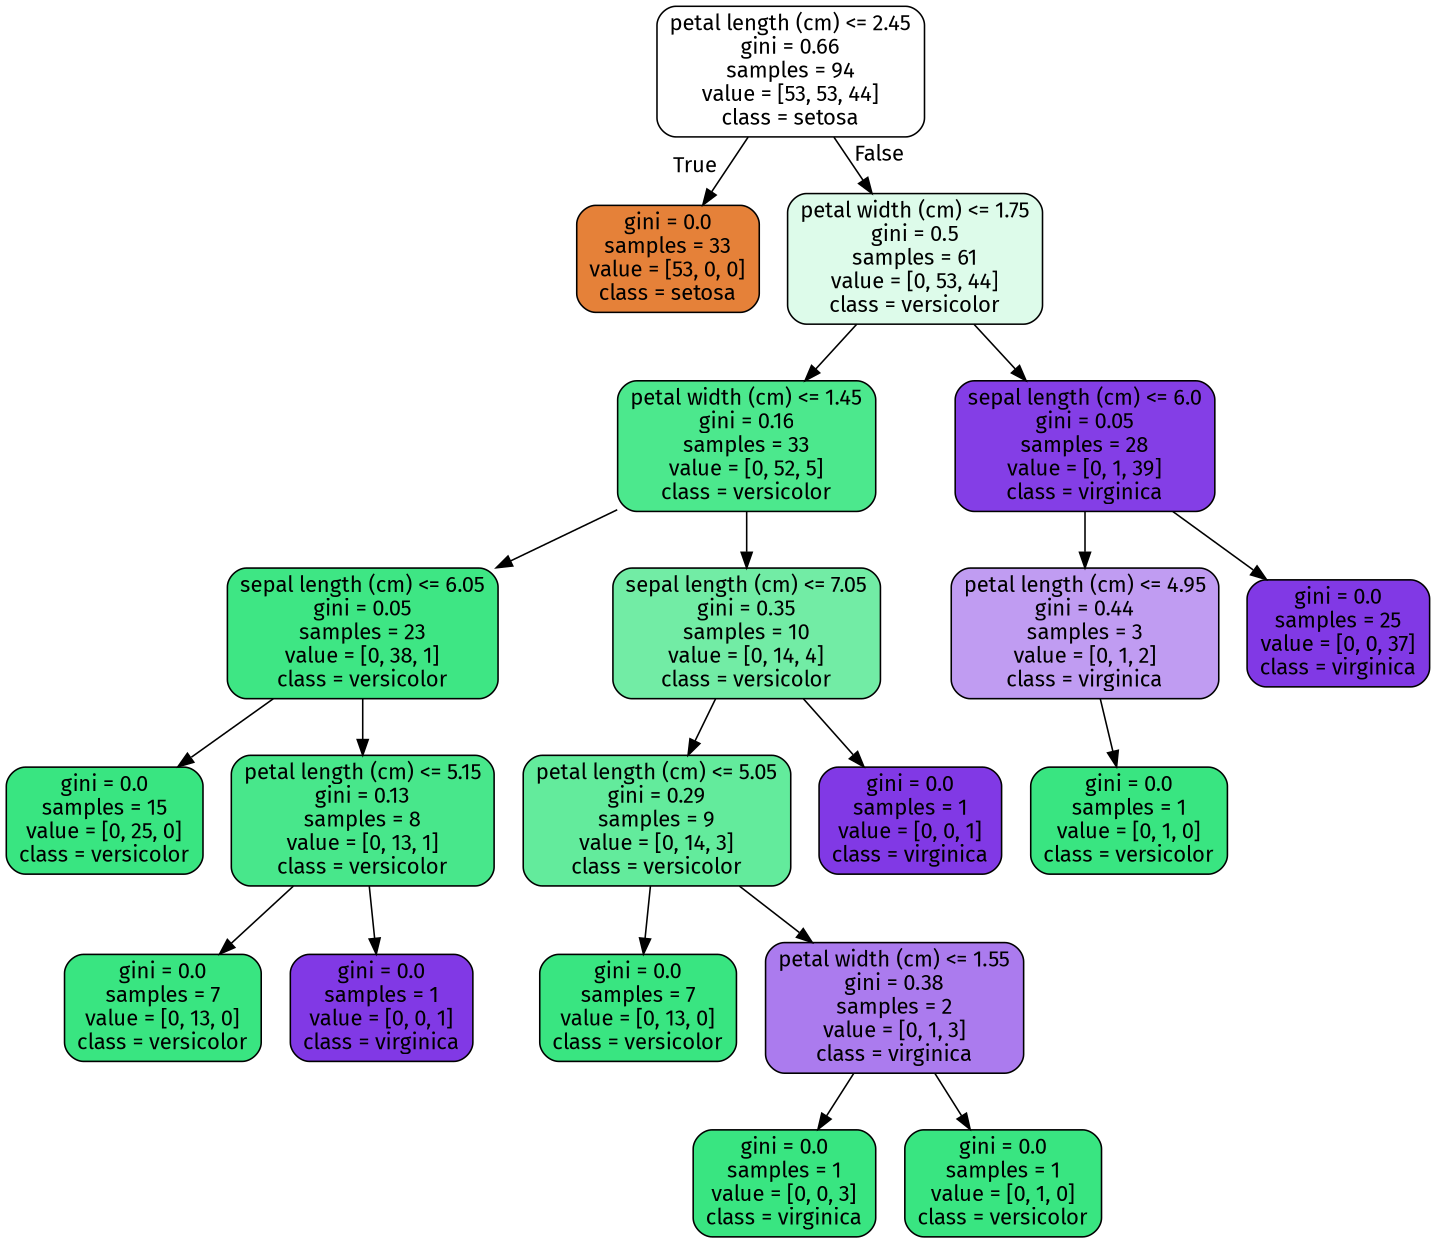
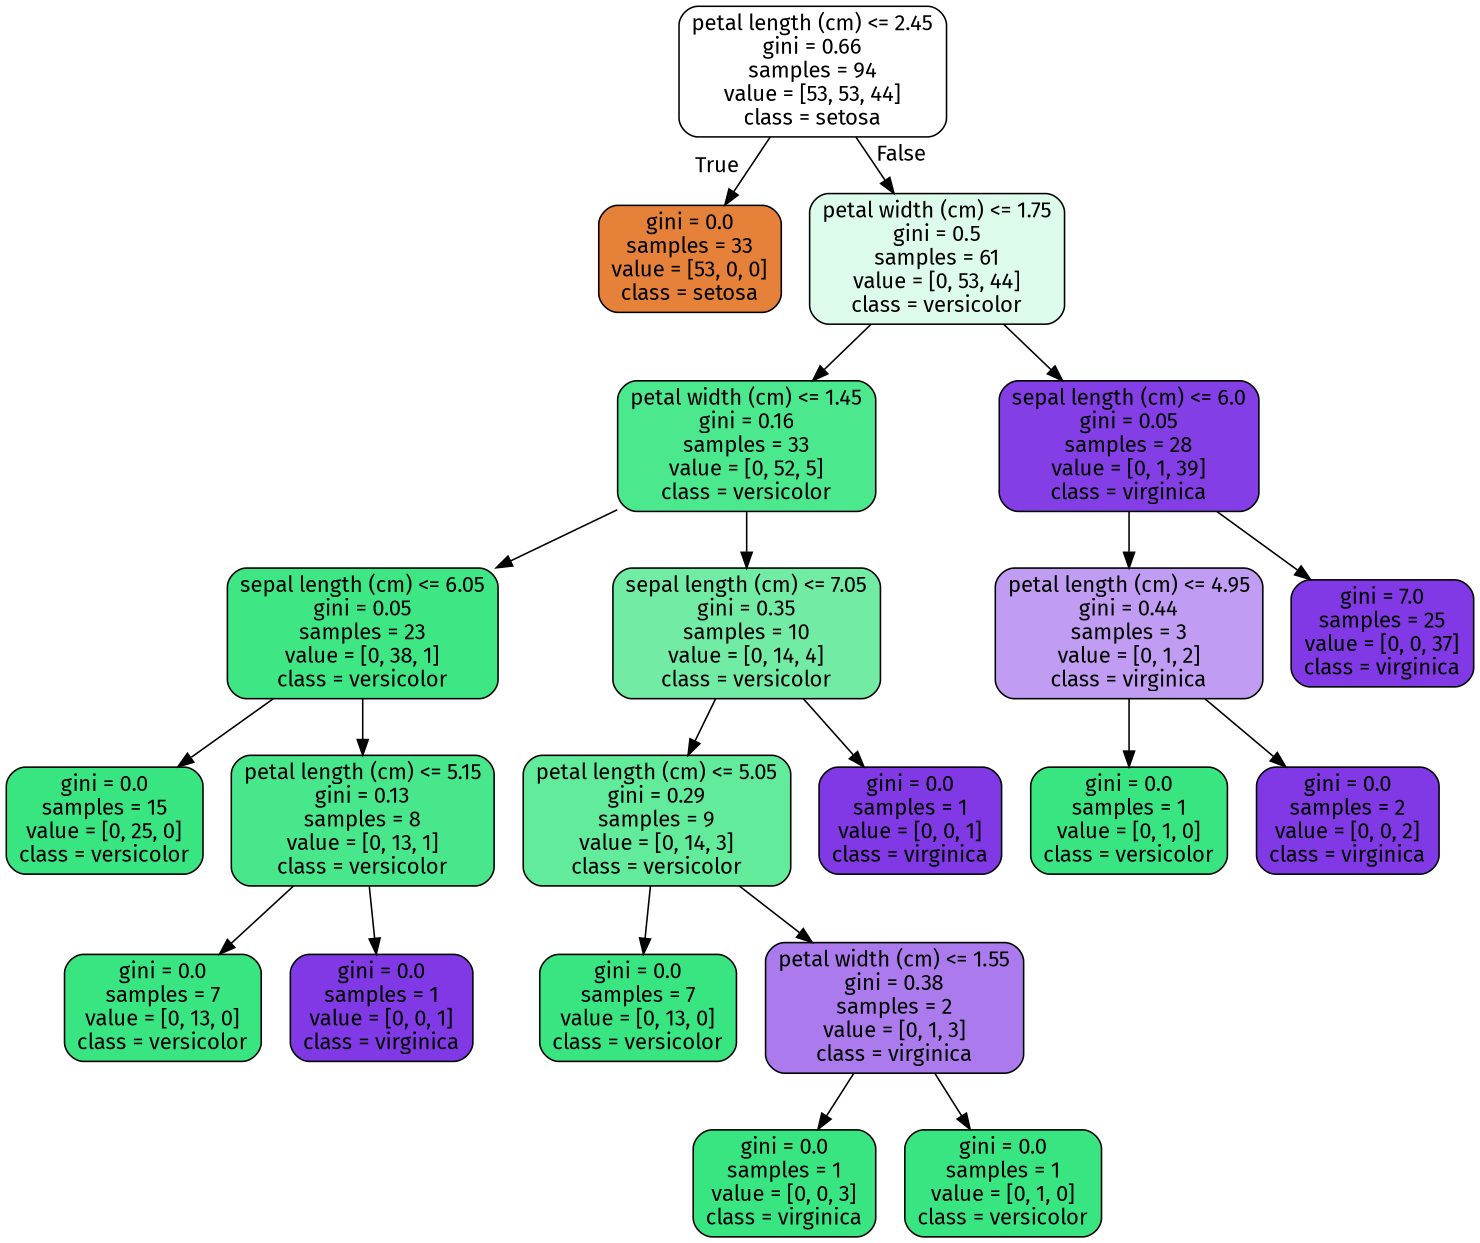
(1338, 633) -> (1382, 633)
none -> (1348, 821)
